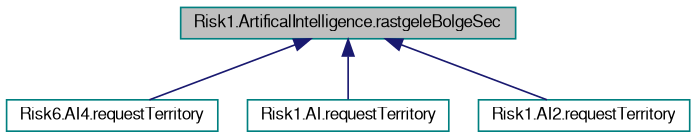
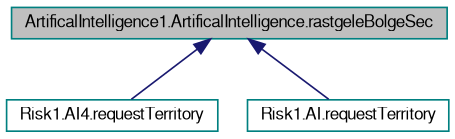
(348, 23) -> (229, 23)
(112, 116) -> (112, 116)
(584, 116) -> none
